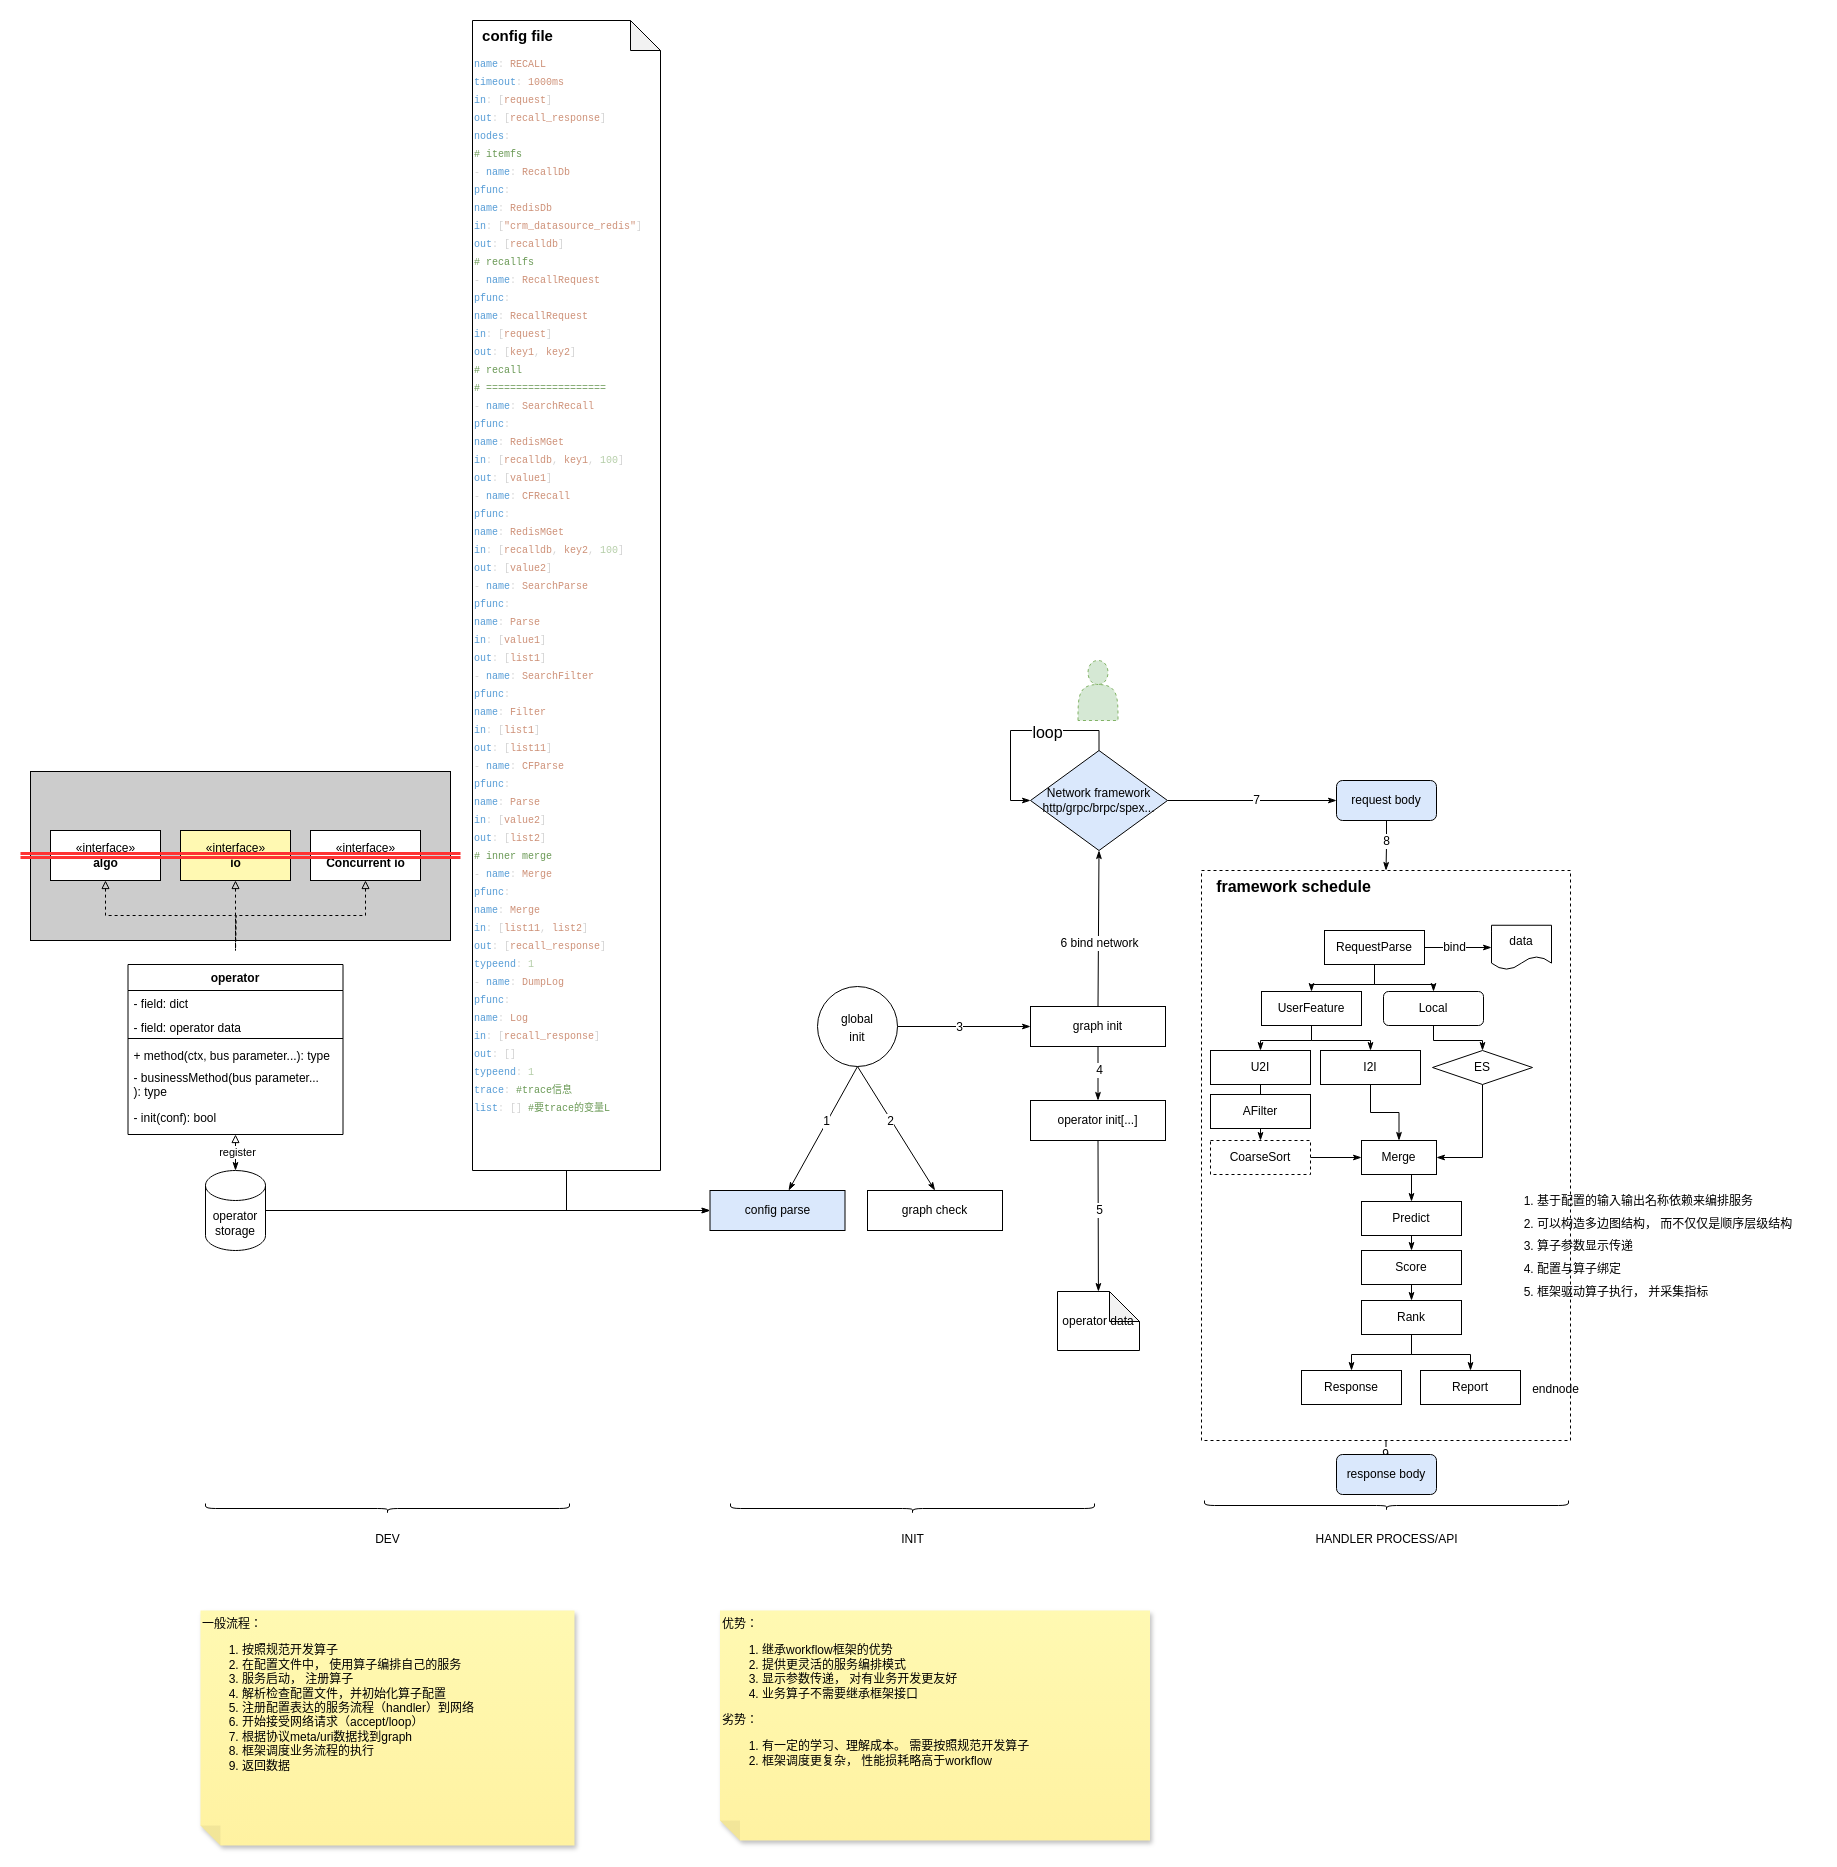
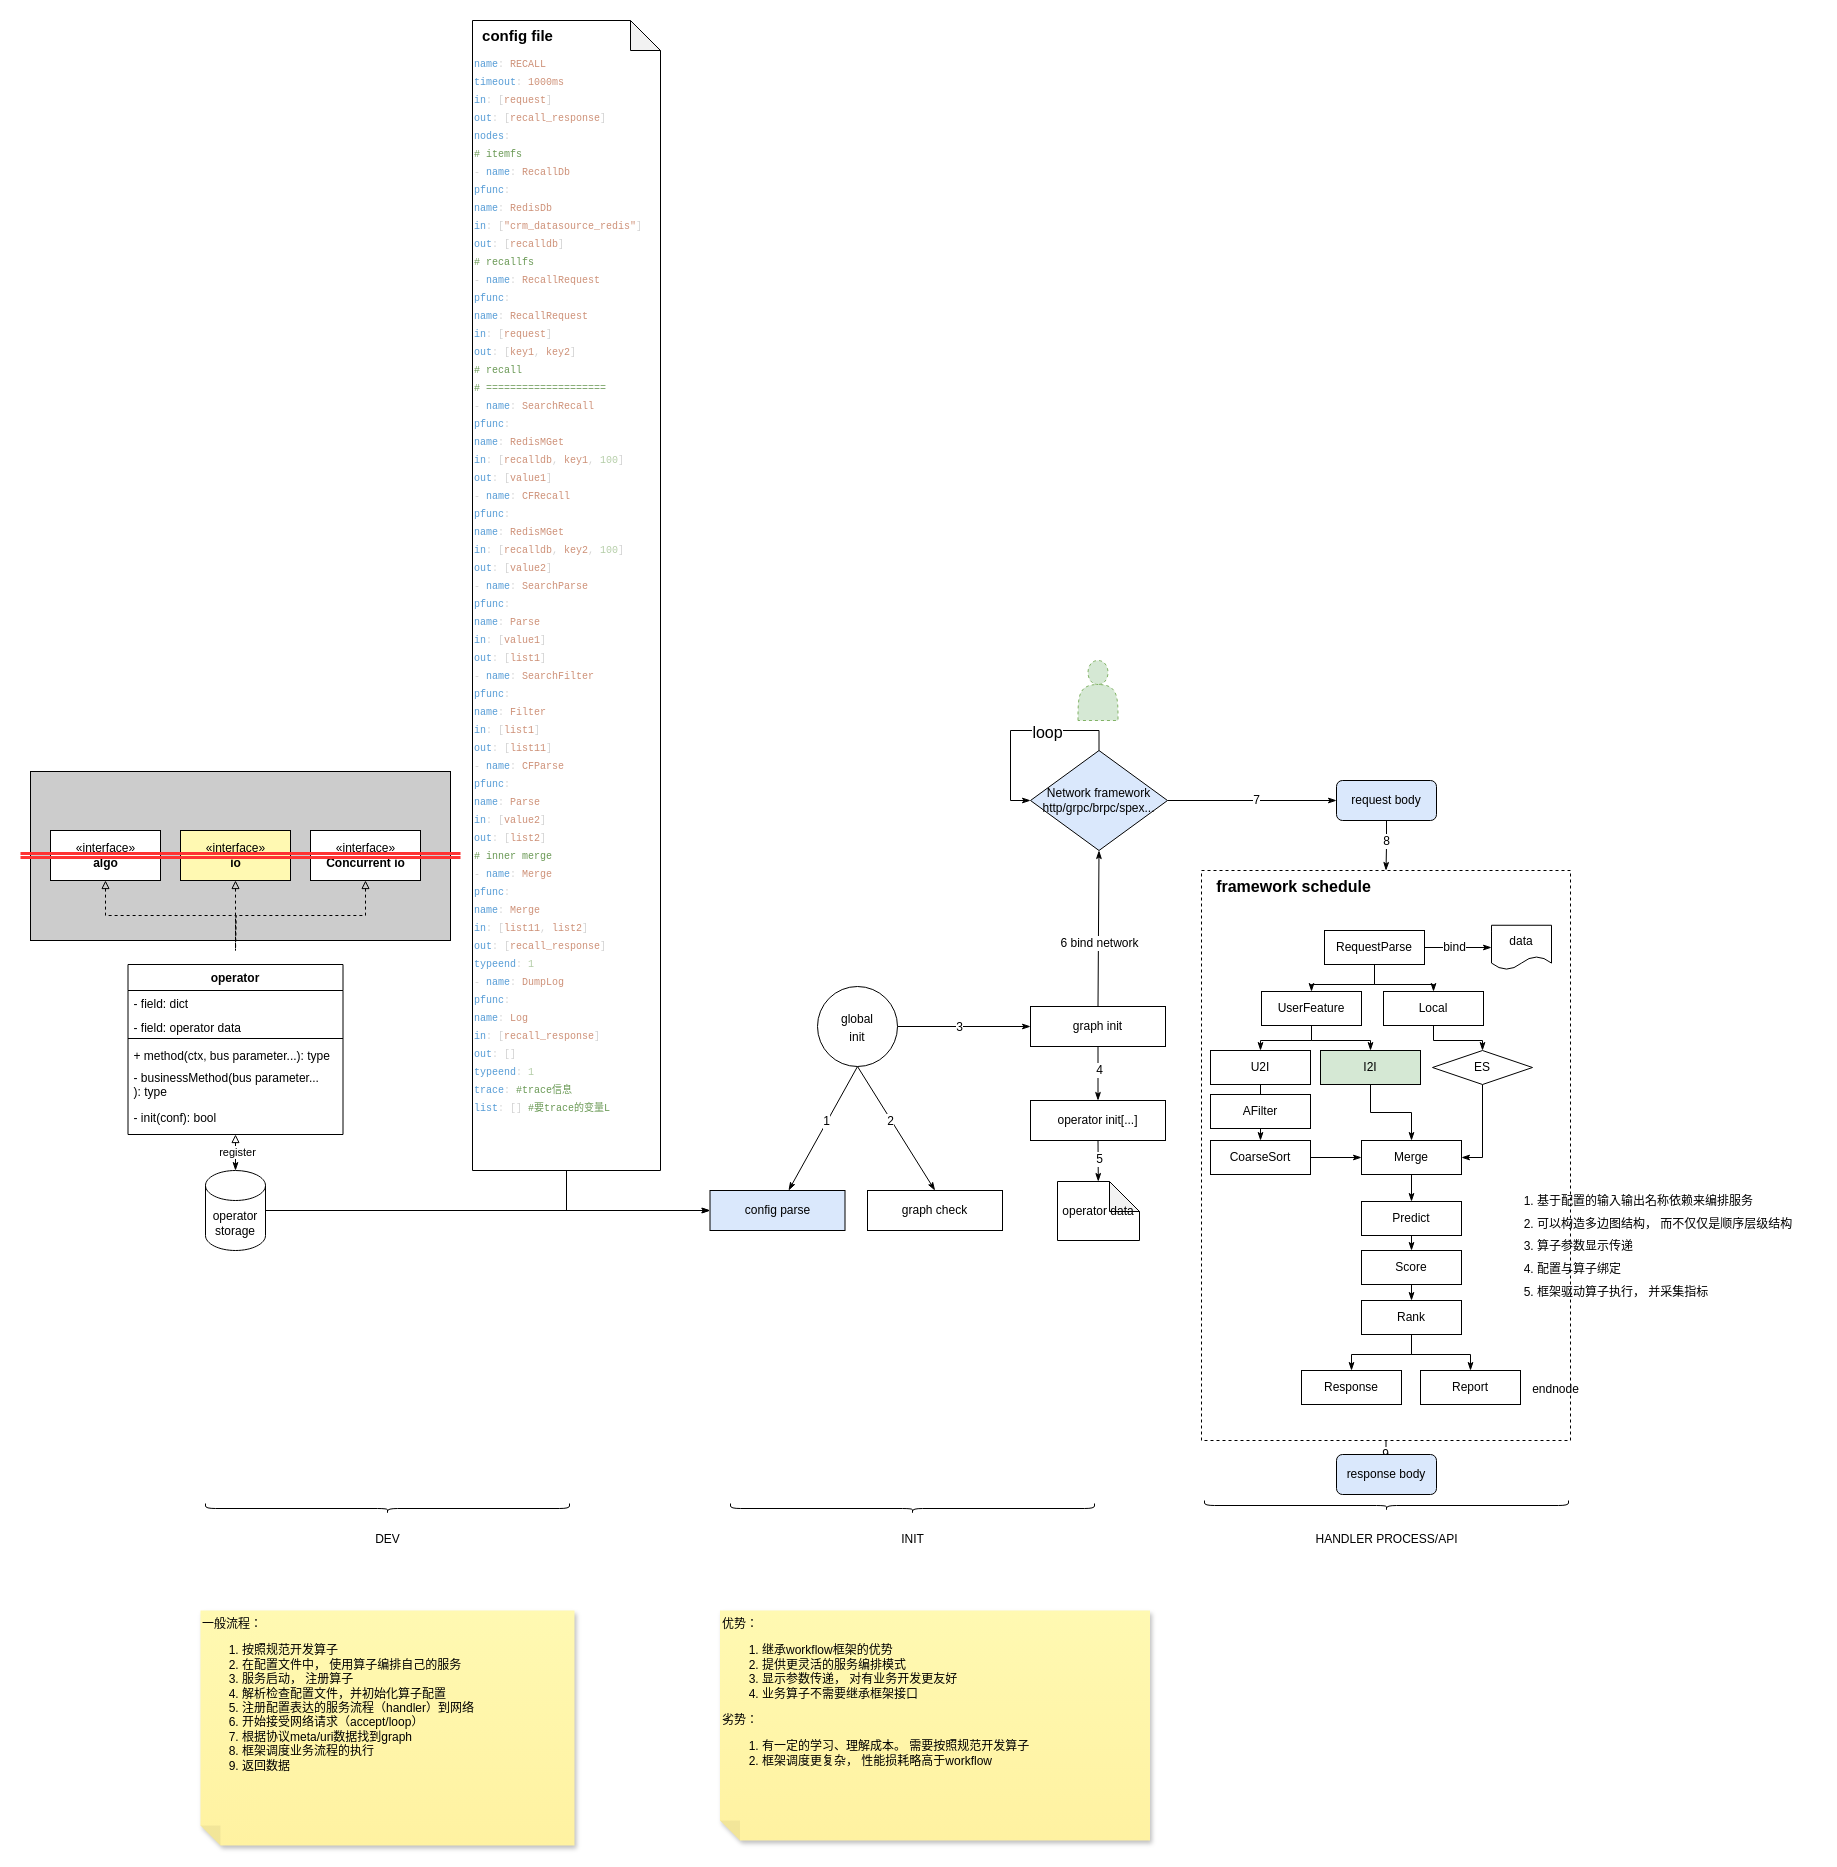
(1434, 1009) -> (1434, 1009)
(1371, 1068) -> (1371, 1068)
(1261, 1158) -> (1261, 1158)
(1399, 1158) -> (1412, 1158)
(1099, 1321) -> (1099, 1211)
